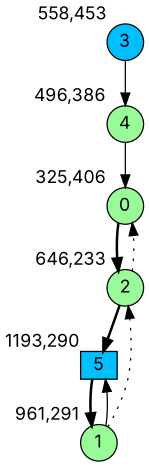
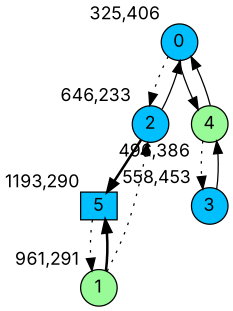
none -> (185, 80)
none -> (201, 159)
(125, 206) -> (180, 42)
(117, 241) -> (160, 75)
(134, 253) -> (170, 91)
(125, 288) -> (151, 124)
(91, 396) -> (91, 239)
(107, 409) -> (107, 252)
